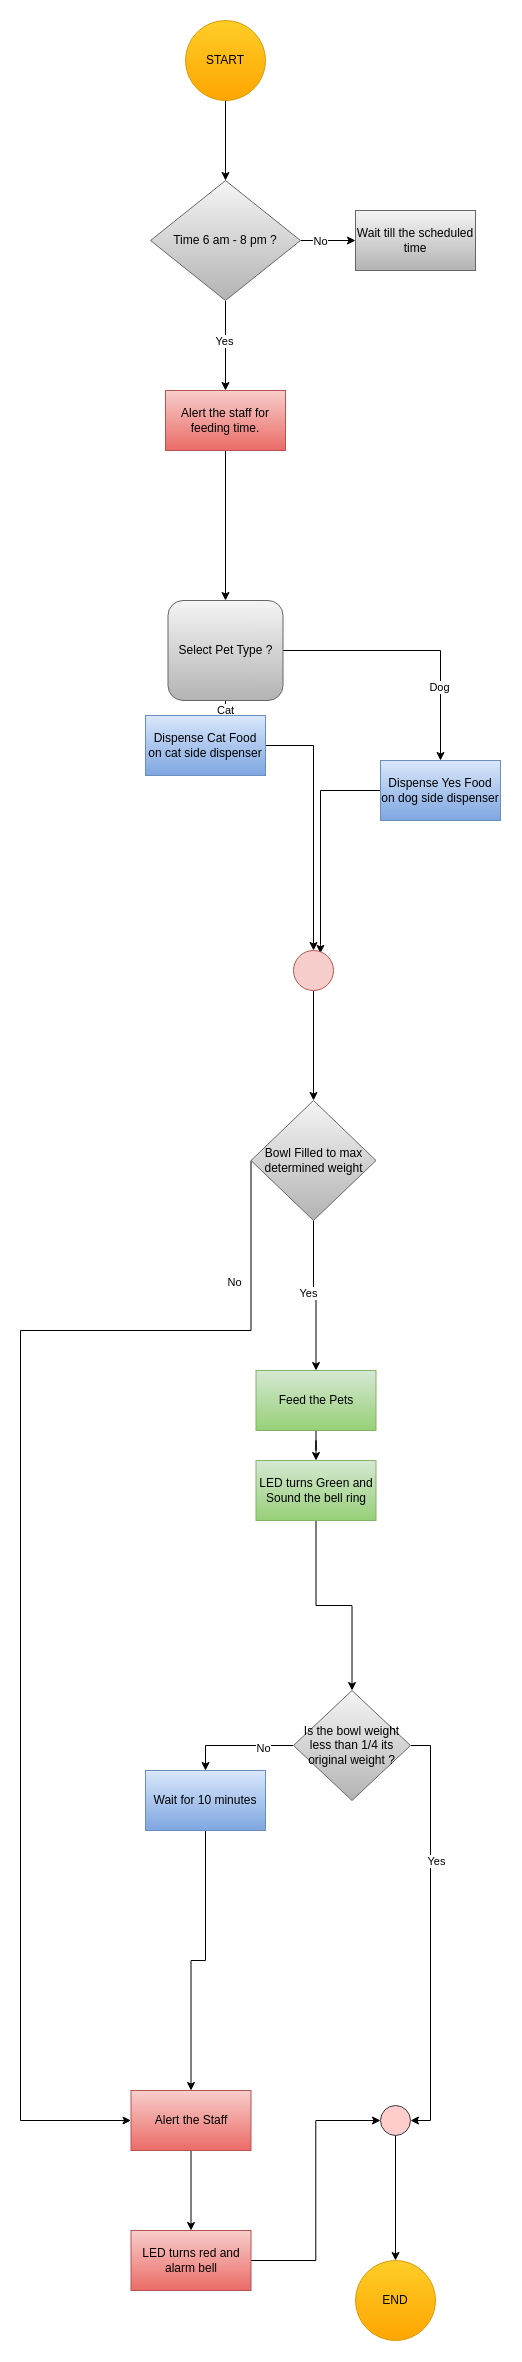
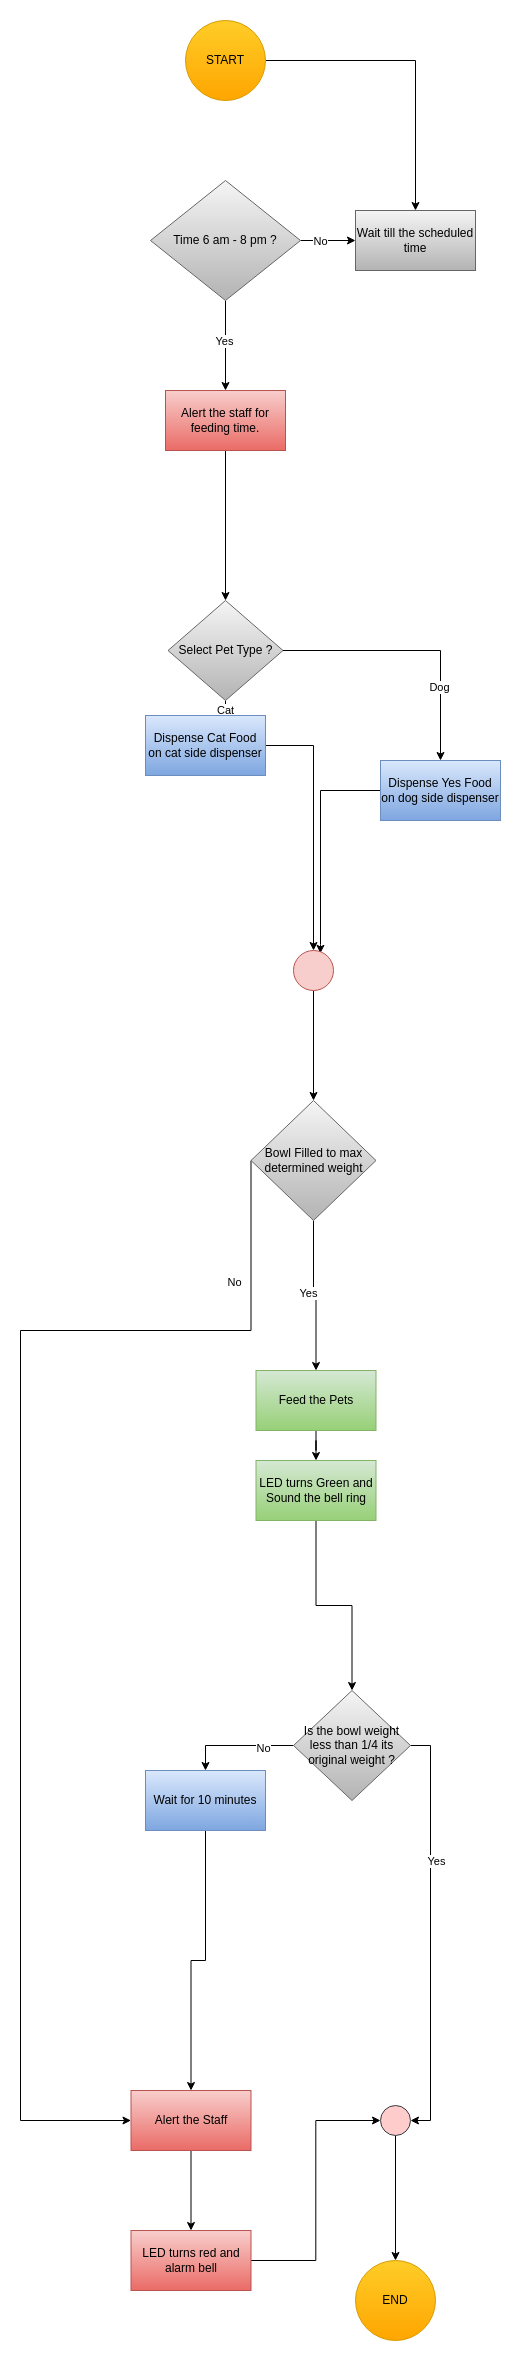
(226, 137) -> (412, 61)
(226, 651) -> (226, 651)
